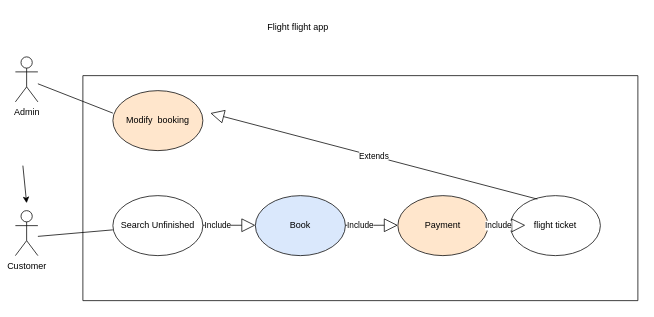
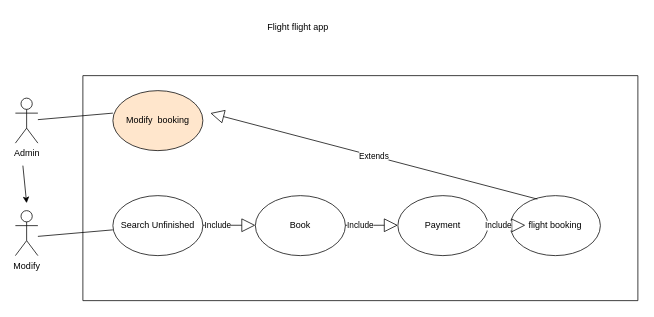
(27, 79) -> (27, 120)
(300, 225) -> (300, 225)
(443, 225) -> (443, 225)
(555, 225) -> (555, 225)
(27, 266) -> (27, 266)
